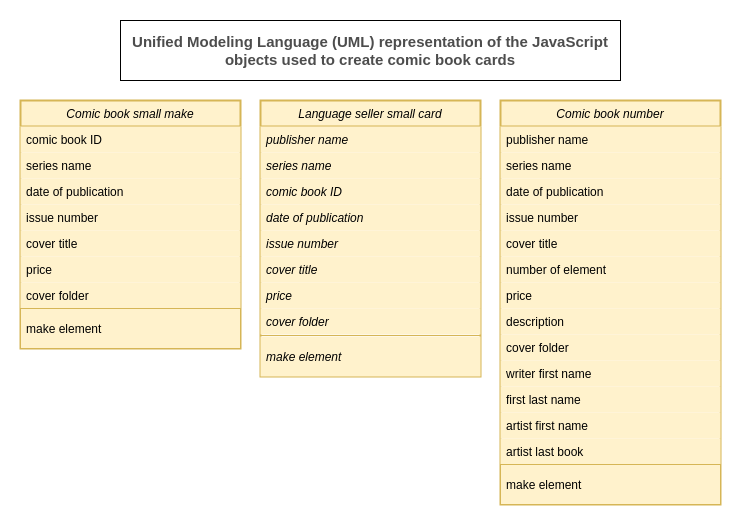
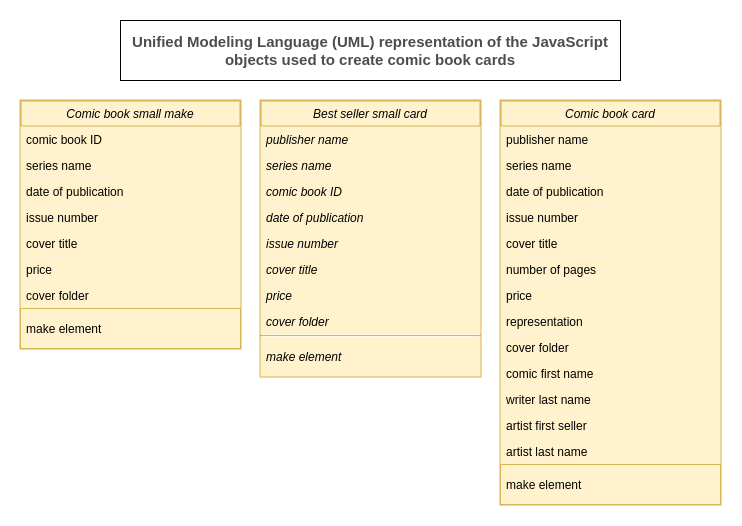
(370, 114) -> (370, 114)
(610, 114) -> (610, 114)
(558, 270) -> (553, 270)
(540, 322) -> (551, 322)
(557, 374) -> (554, 374)
(550, 400) -> (554, 400)
(558, 426) -> (562, 426)
(555, 452) -> (555, 452)
